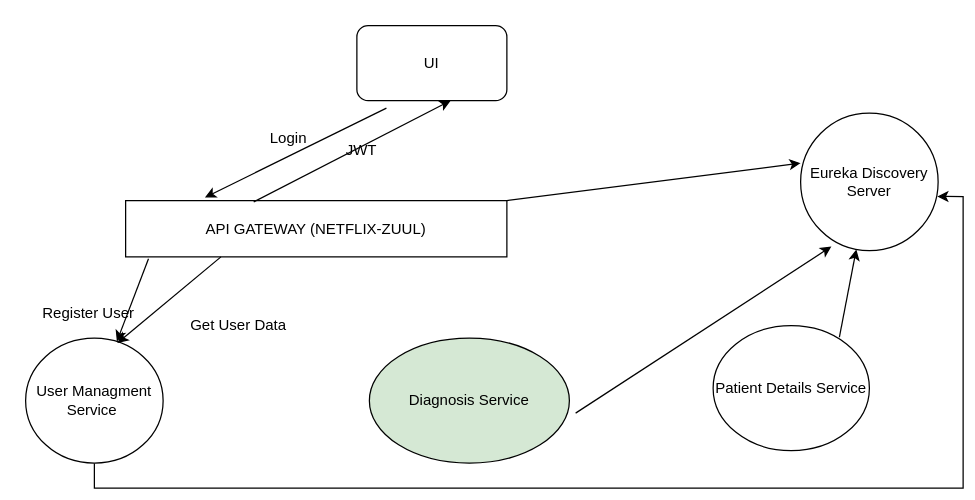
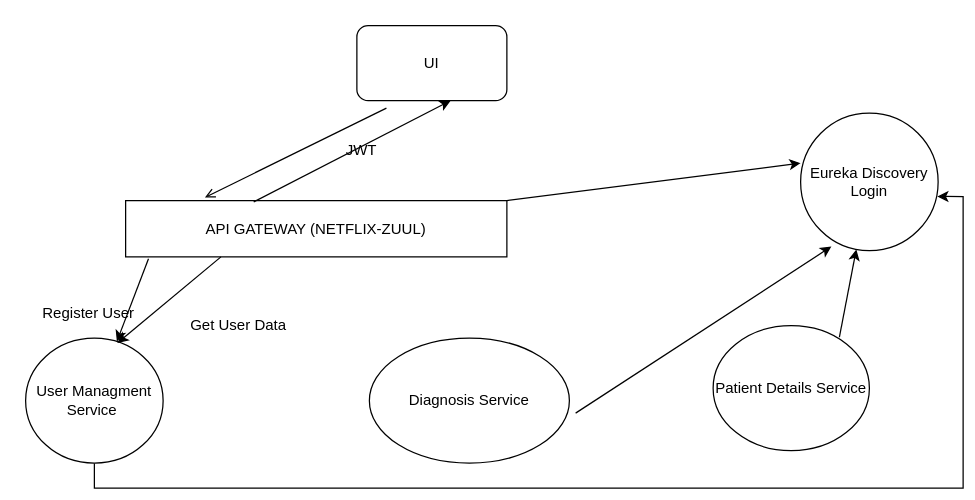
(288, 138) -> none
(869, 182) -> (869, 182)
(214, 193) -> (211, 194)
(469, 401) -> (469, 401)
